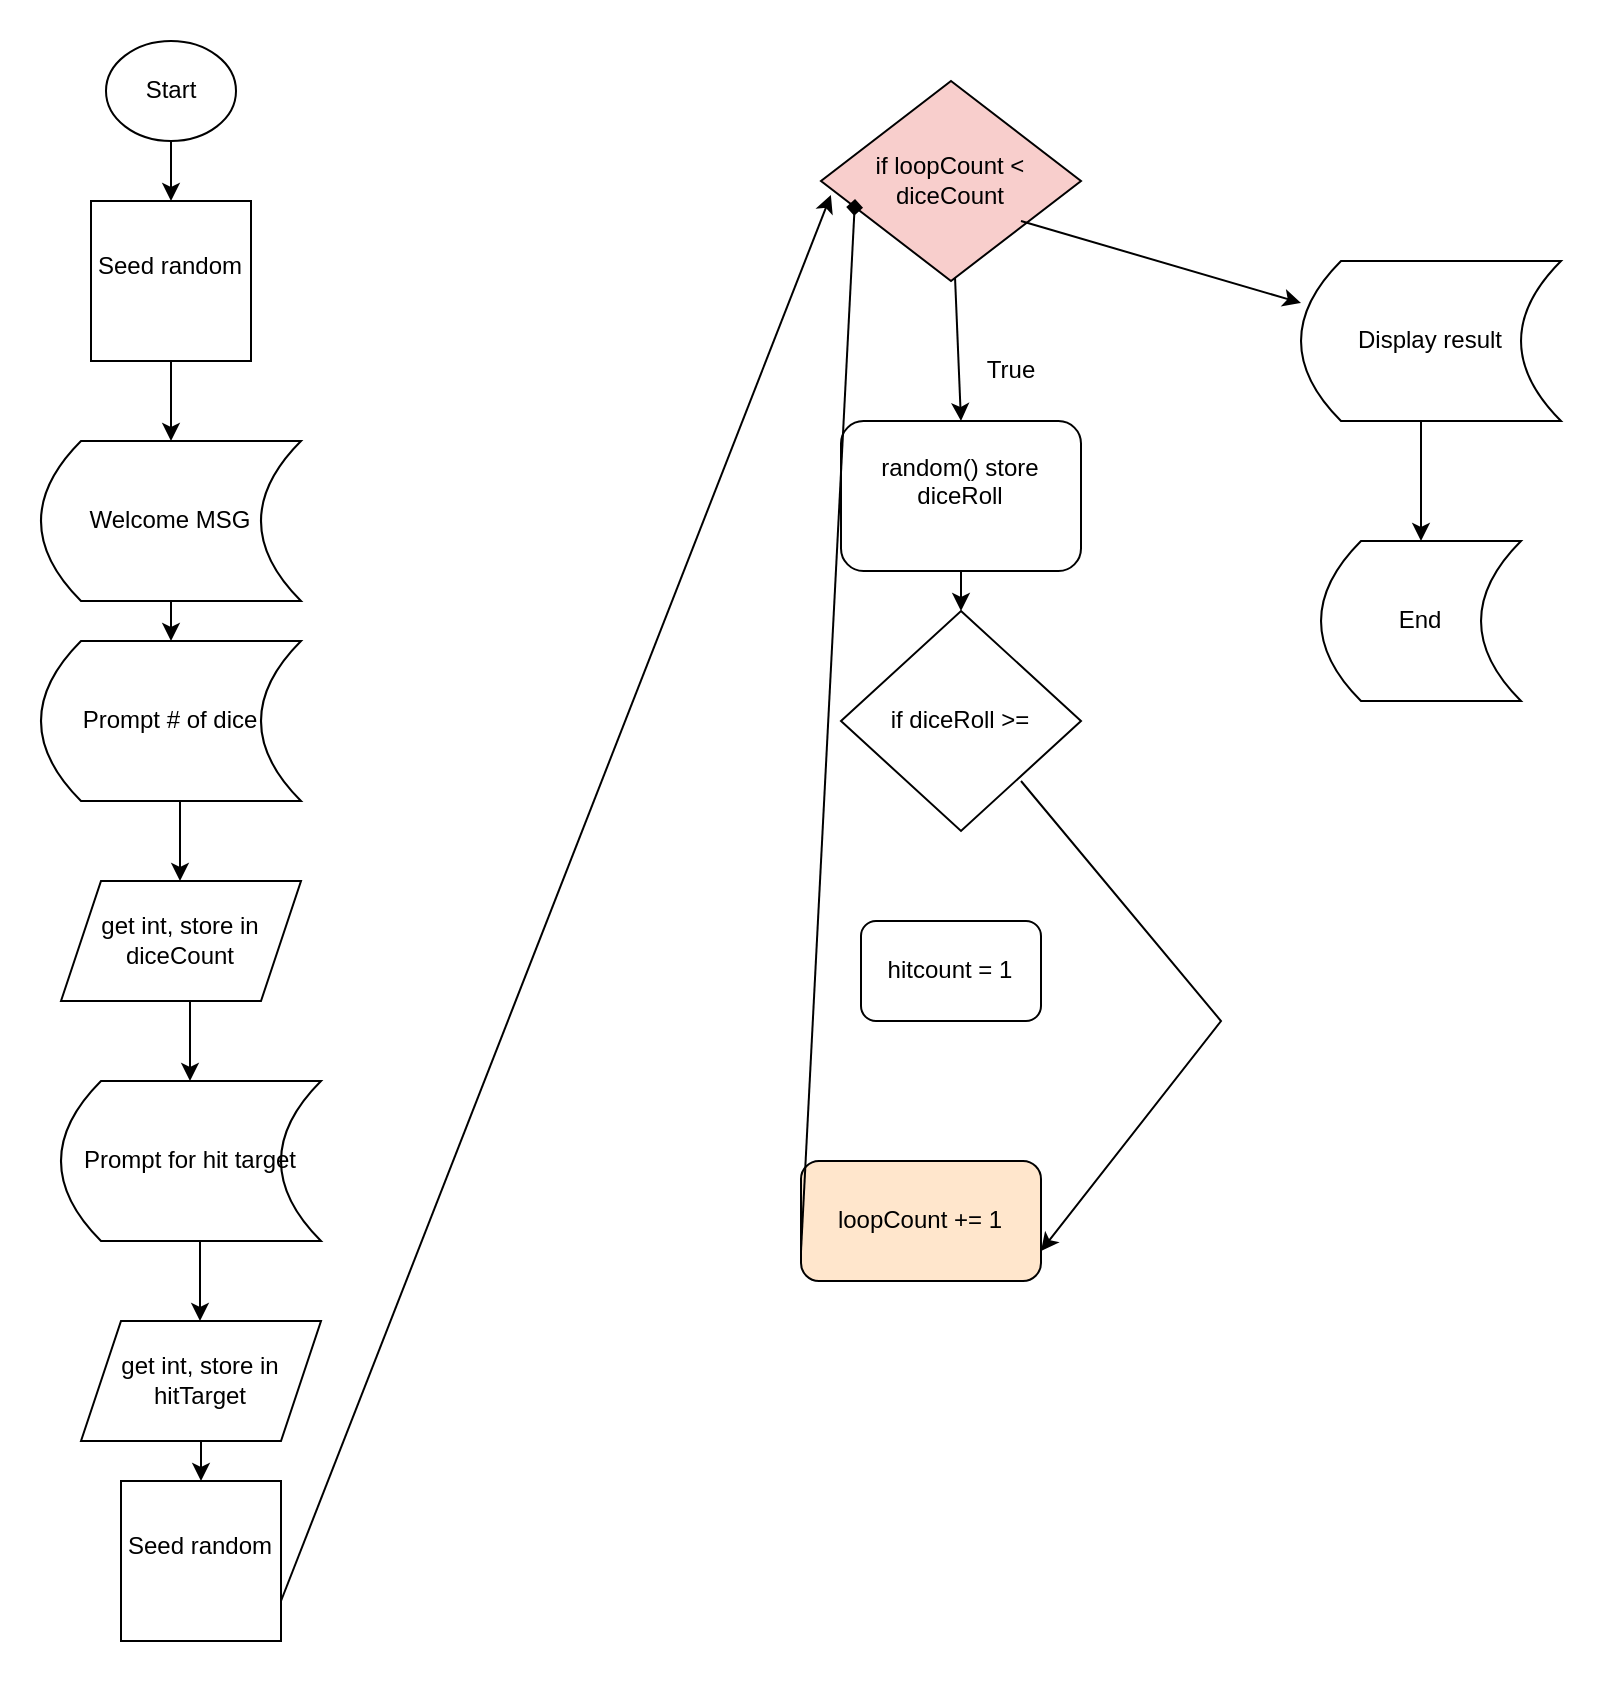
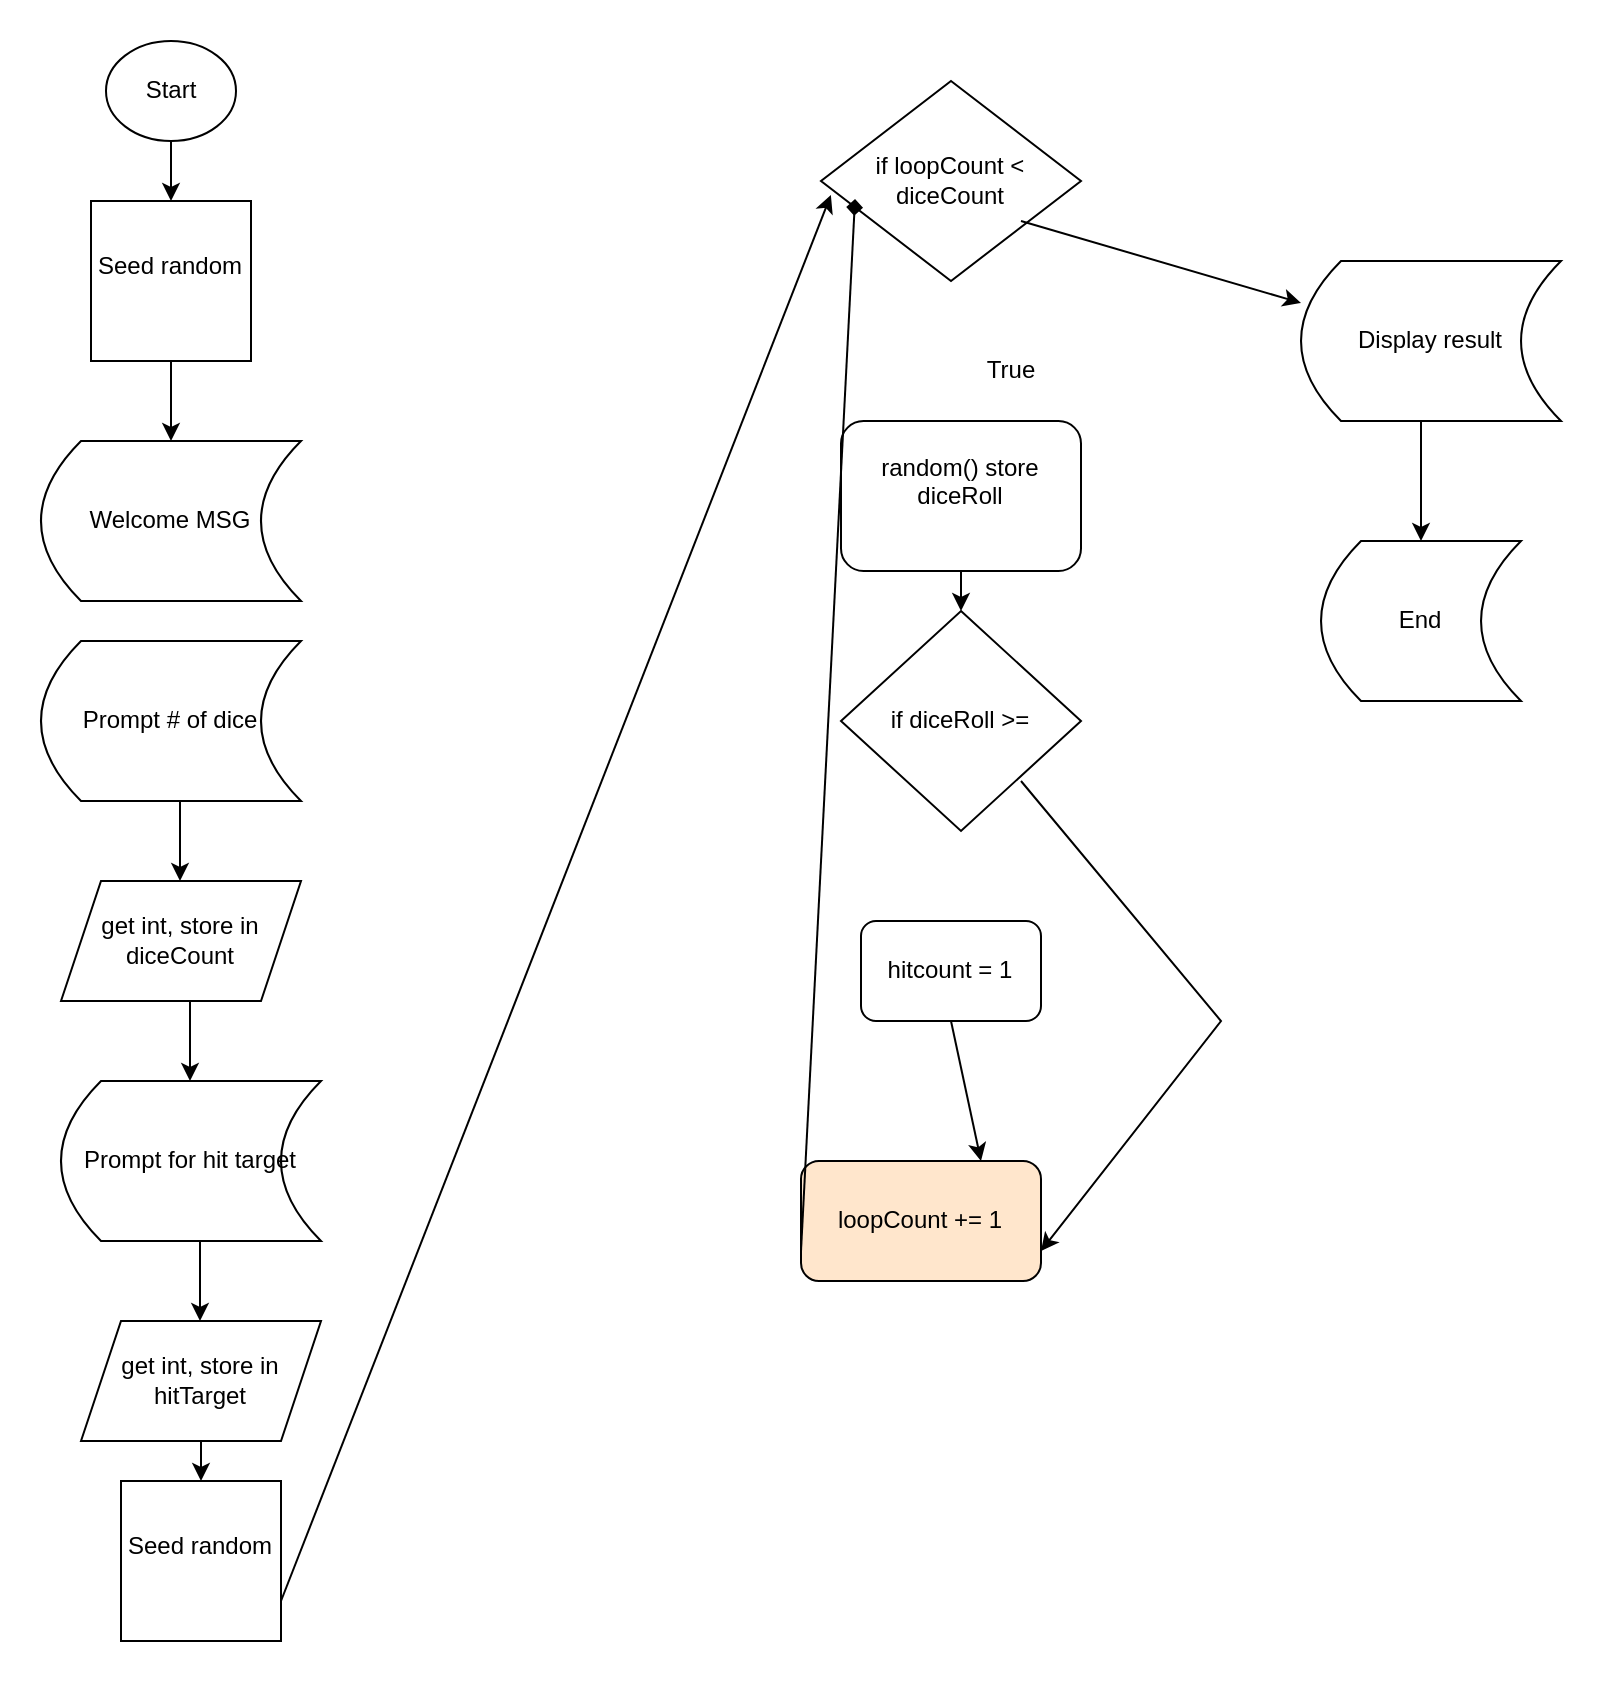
(951, 181) -> (951, 181)
(958, 343) -> none
(171, 614) -> none
none -> (965, 1085)
